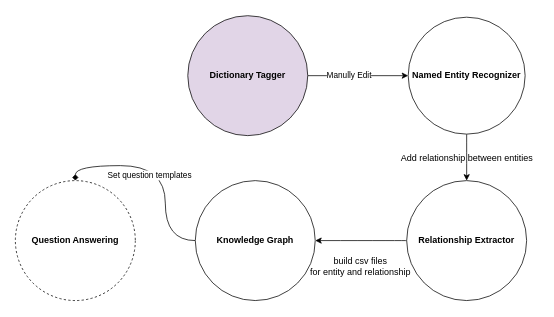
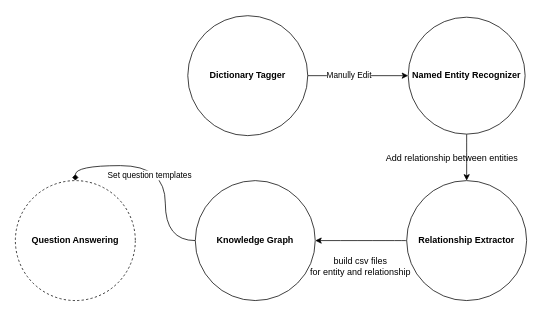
(248, 75) -> (248, 75)
(467, 158) -> (452, 158)
